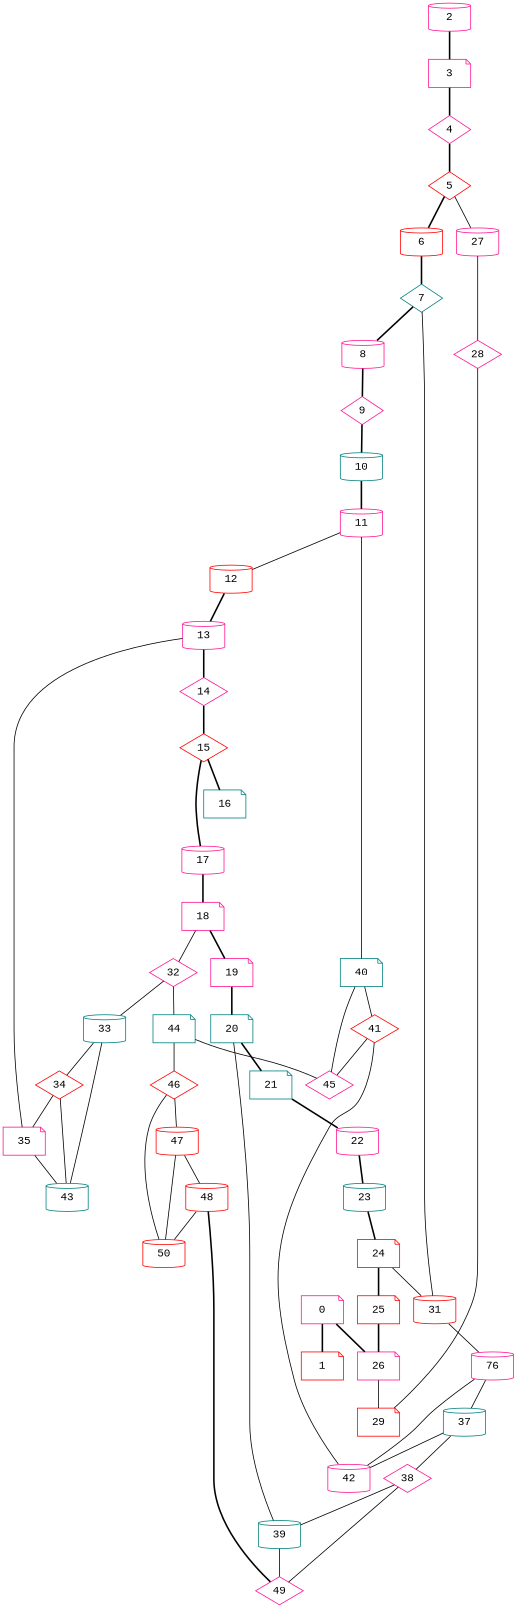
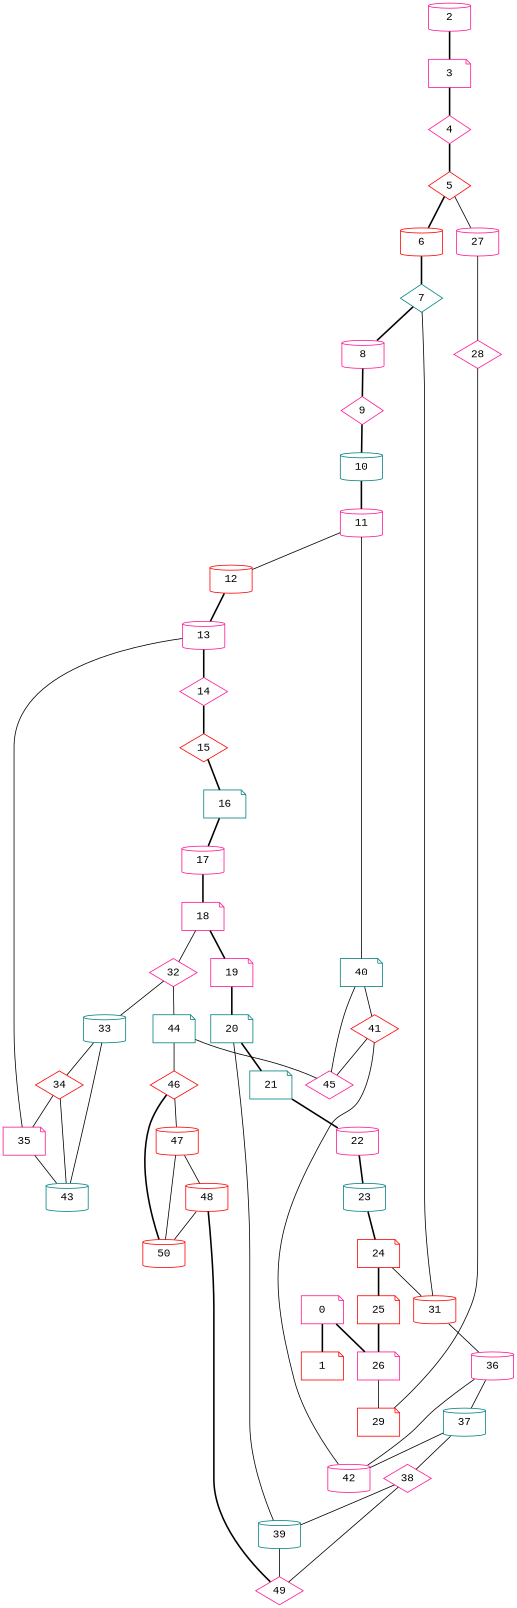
(196, 803) -> (214, 832)
(145, 1165) -> (145, 1165)
(493, 1366) -> (493, 1366)
